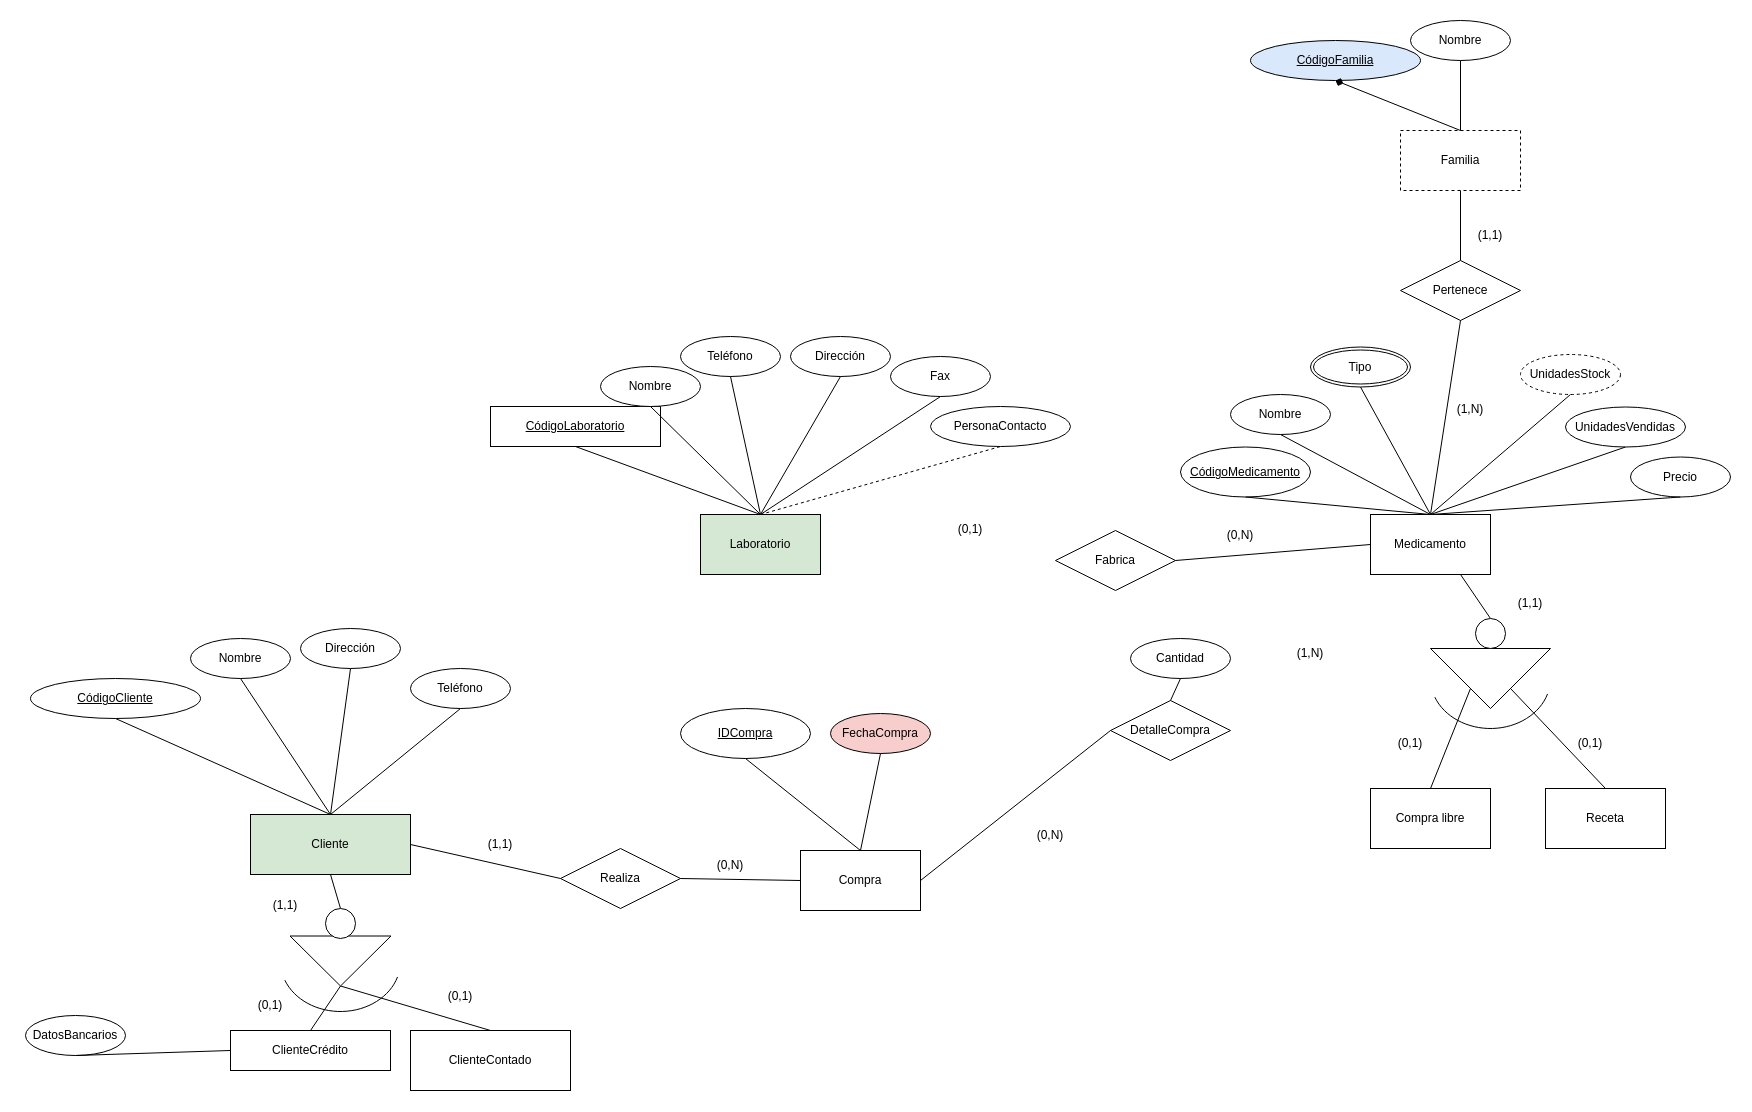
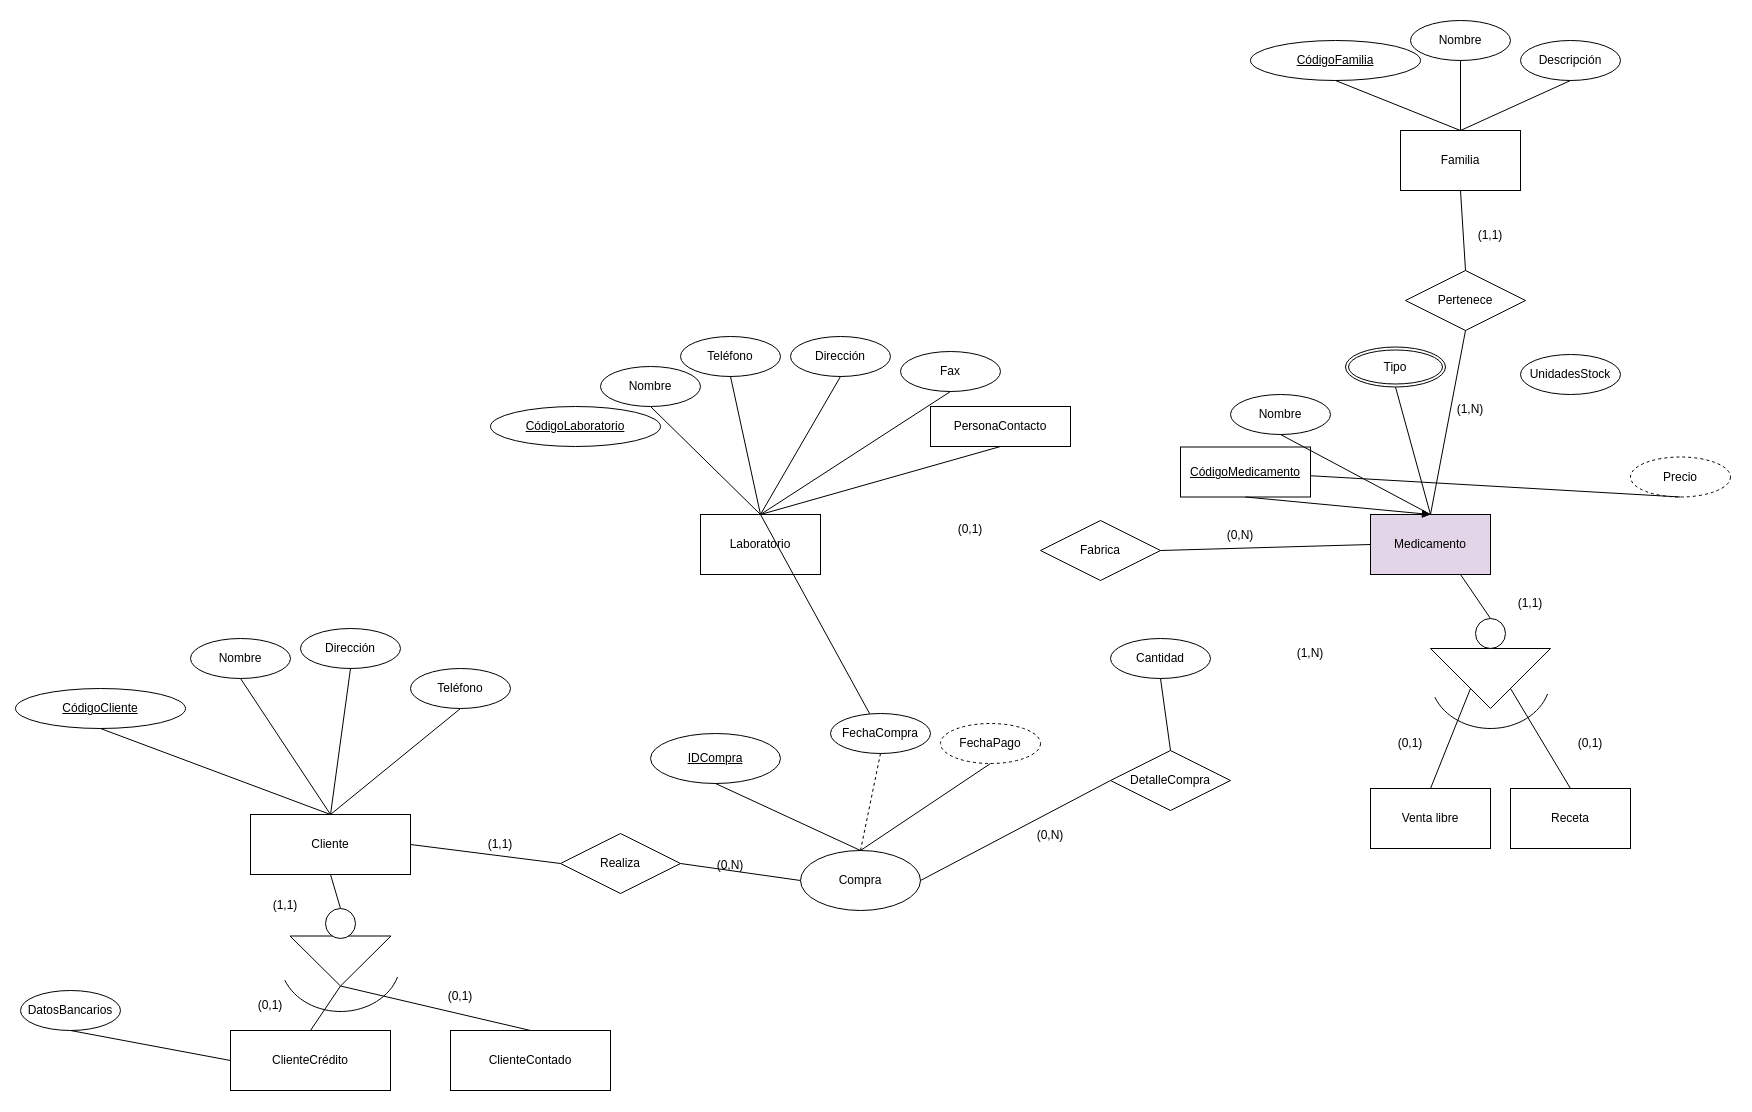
(1336, 61) -> (1336, 61)
none -> (1571, 61)
(1344, 84) -> (1340, 82)
none -> (1516, 105)
(1461, 161) -> (1461, 161)
(1461, 291) -> (1466, 301)
(1361, 367) -> (1396, 367)
(1571, 375) -> (1571, 375)
(941, 377) -> (951, 372)
(576, 427) -> (576, 427)
(1001, 427) -> (1001, 427)
(1626, 427) -> none
(1503, 453) -> none
(1246, 472) -> (1246, 472)
(1681, 477) -> (1681, 477)
(1532, 479) -> none
(666, 480) -> (815, 615)
(881, 480) -> (881, 480)
(1556, 506) -> (1494, 486)
(1423, 514) -> (1421, 514)
(761, 545) -> (761, 545)
(1431, 545) -> (1431, 545)
(1116, 561) -> (1101, 551)
(1181, 659) -> (1161, 659)
(116, 699) -> (101, 709)
(1171, 731) -> (1171, 781)
(746, 734) -> (716, 759)
(881, 734) -> (881, 734)
none -> (991, 744)
(871, 801) -> (871, 801)
none -> (926, 806)
(1431, 819) -> (1431, 819)
(1606, 819) -> (1571, 819)
(331, 845) -> (331, 845)
(621, 879) -> (621, 864)
(861, 881) -> (861, 881)
(76, 1036) -> (71, 1011)
(311, 1051) -> (311, 1061)
(491, 1061) -> (531, 1061)
